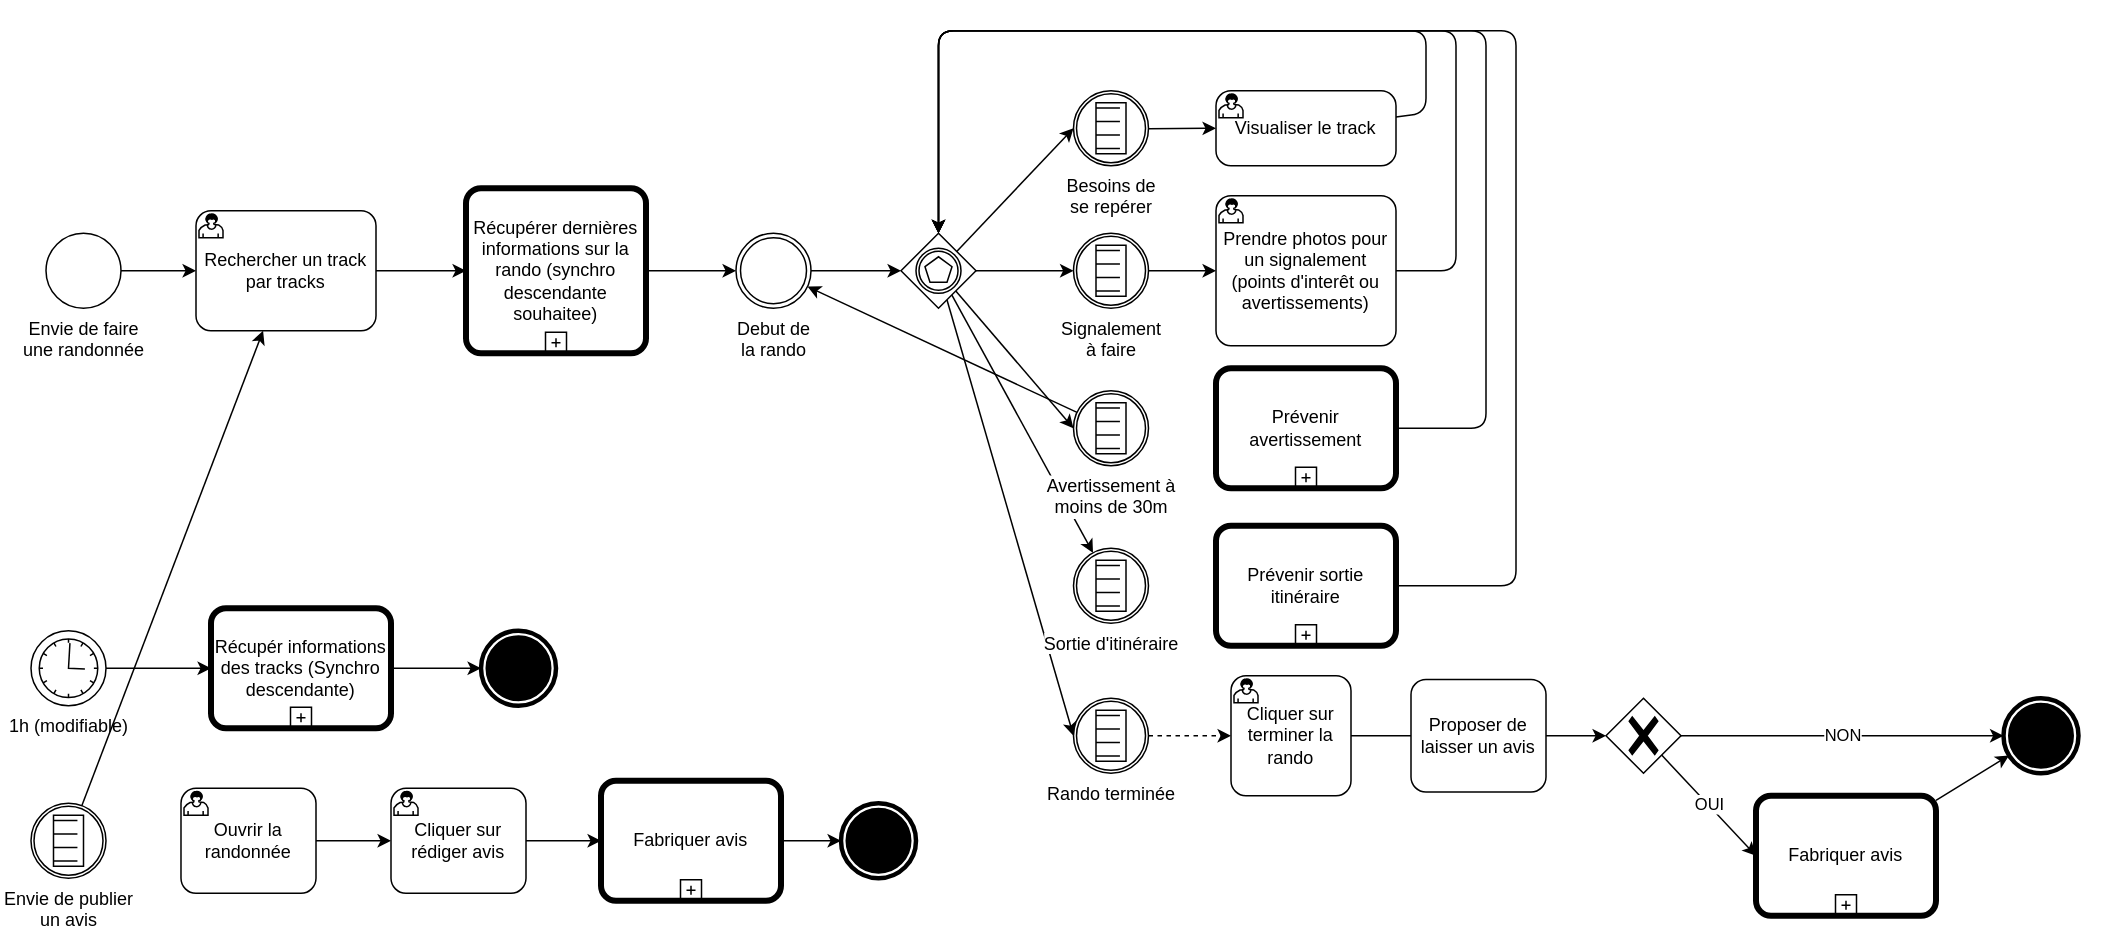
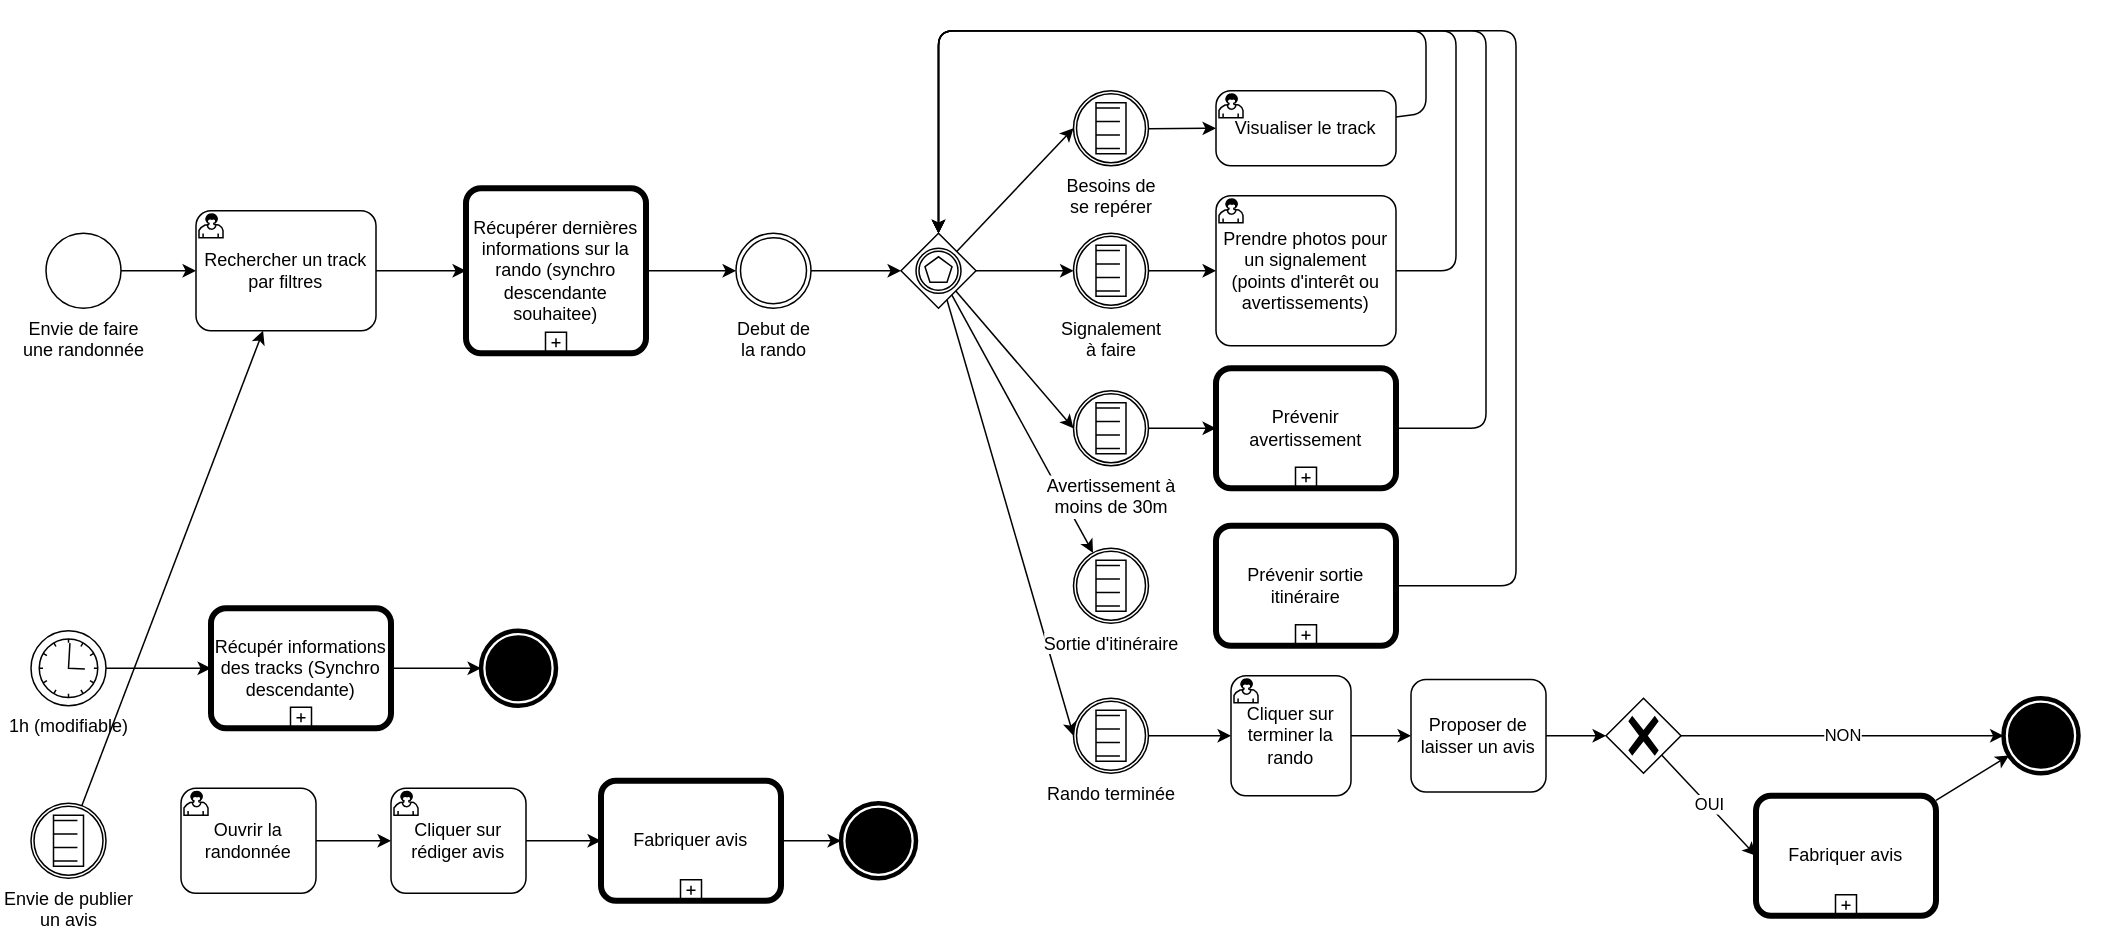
(286, 271) -> (286, 271)
(930, 344) -> (1177, 428)
(1185, 736) -> (1185, 736)
(1403, 736) -> (1399, 736)
